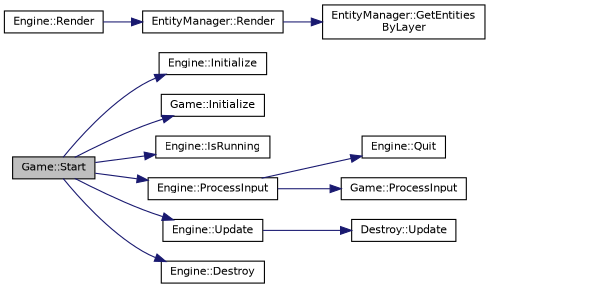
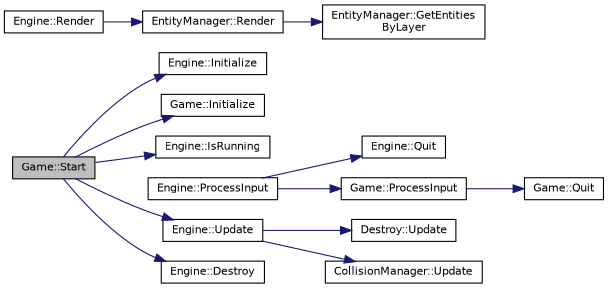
(116, 176) -> none
none -> (564, 189)
none -> (404, 272)
